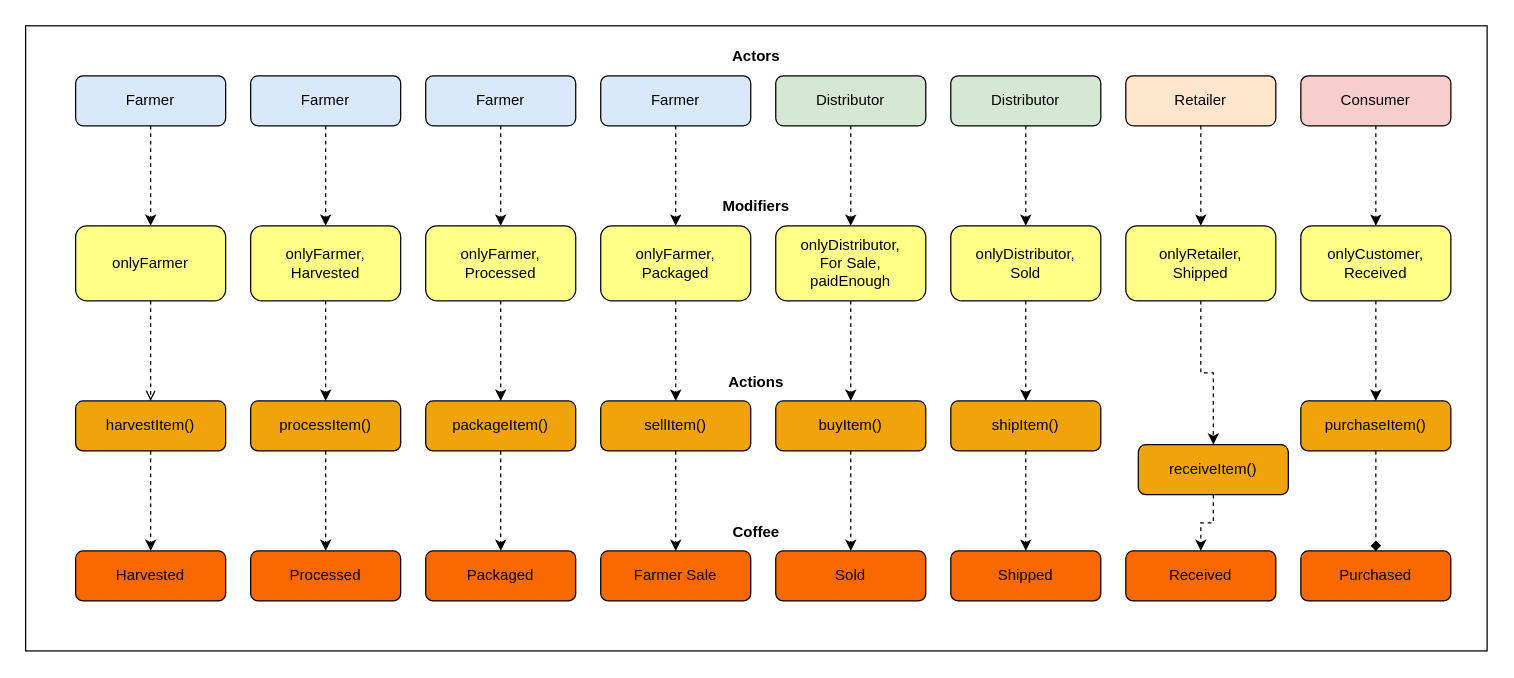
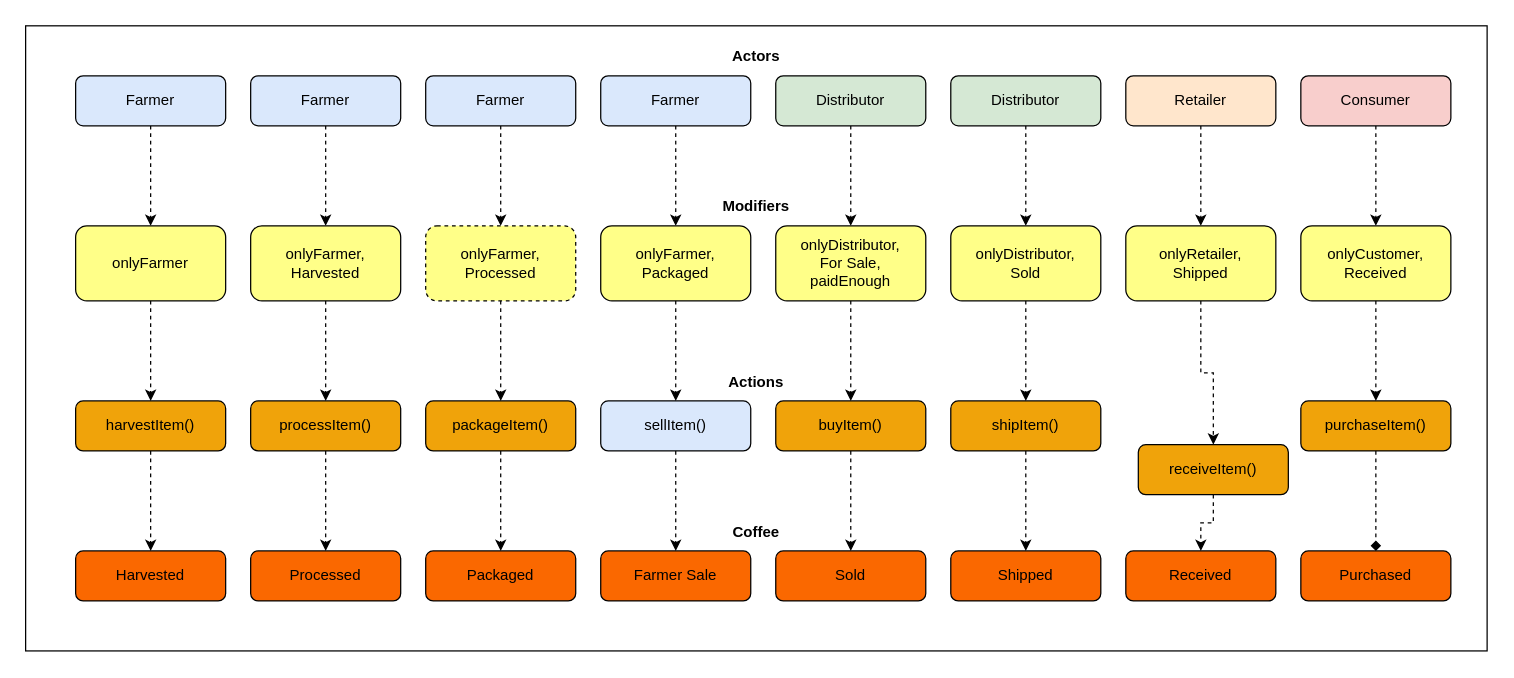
(501, 263) -> (501, 263)
(151, 393) -> (151, 391)
(676, 426) -> (676, 426)
